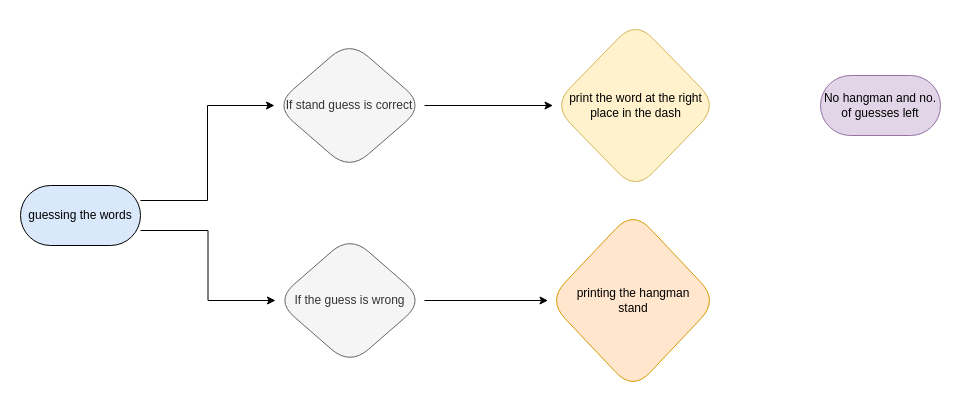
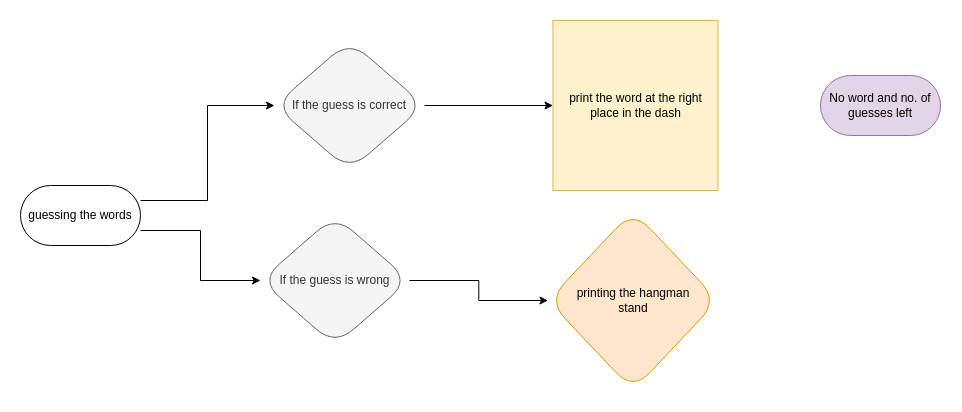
(350, 106) -> (350, 106)
(636, 106) -> (636, 106)
(881, 106) -> (881, 106)
(81, 216) -> (81, 216)
(350, 301) -> (335, 281)
